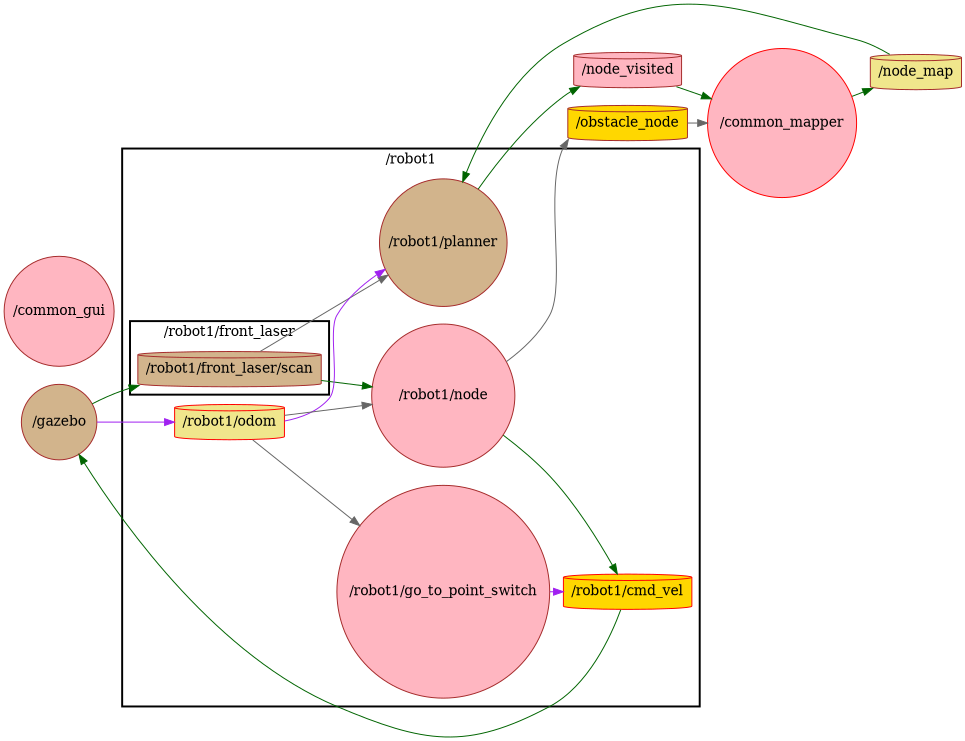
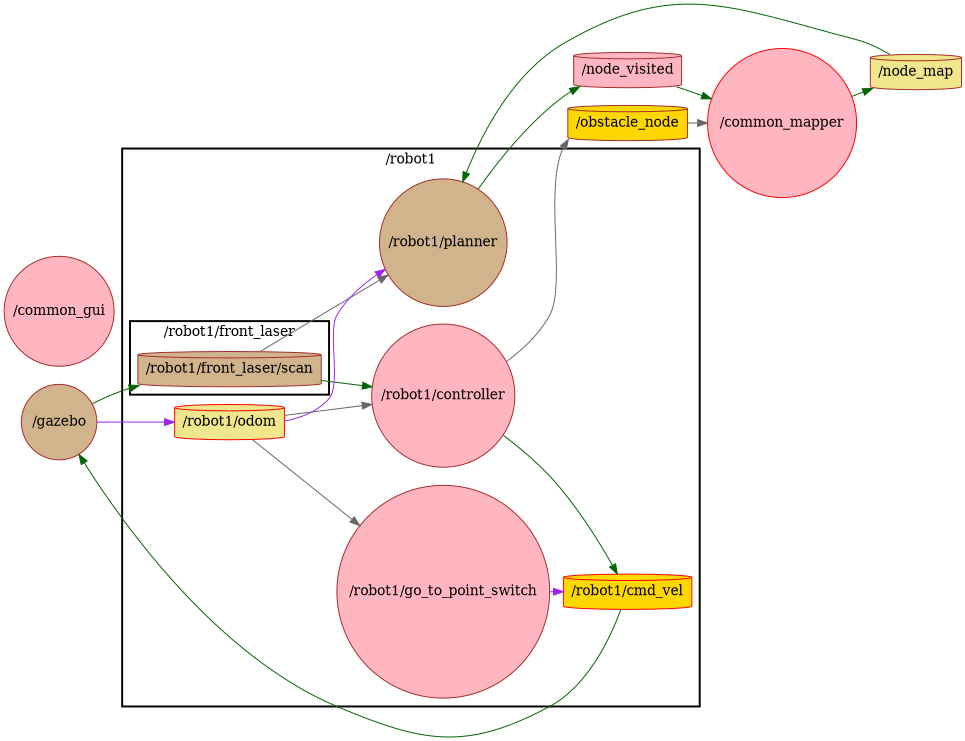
(443, 396) -> (443, 396)
